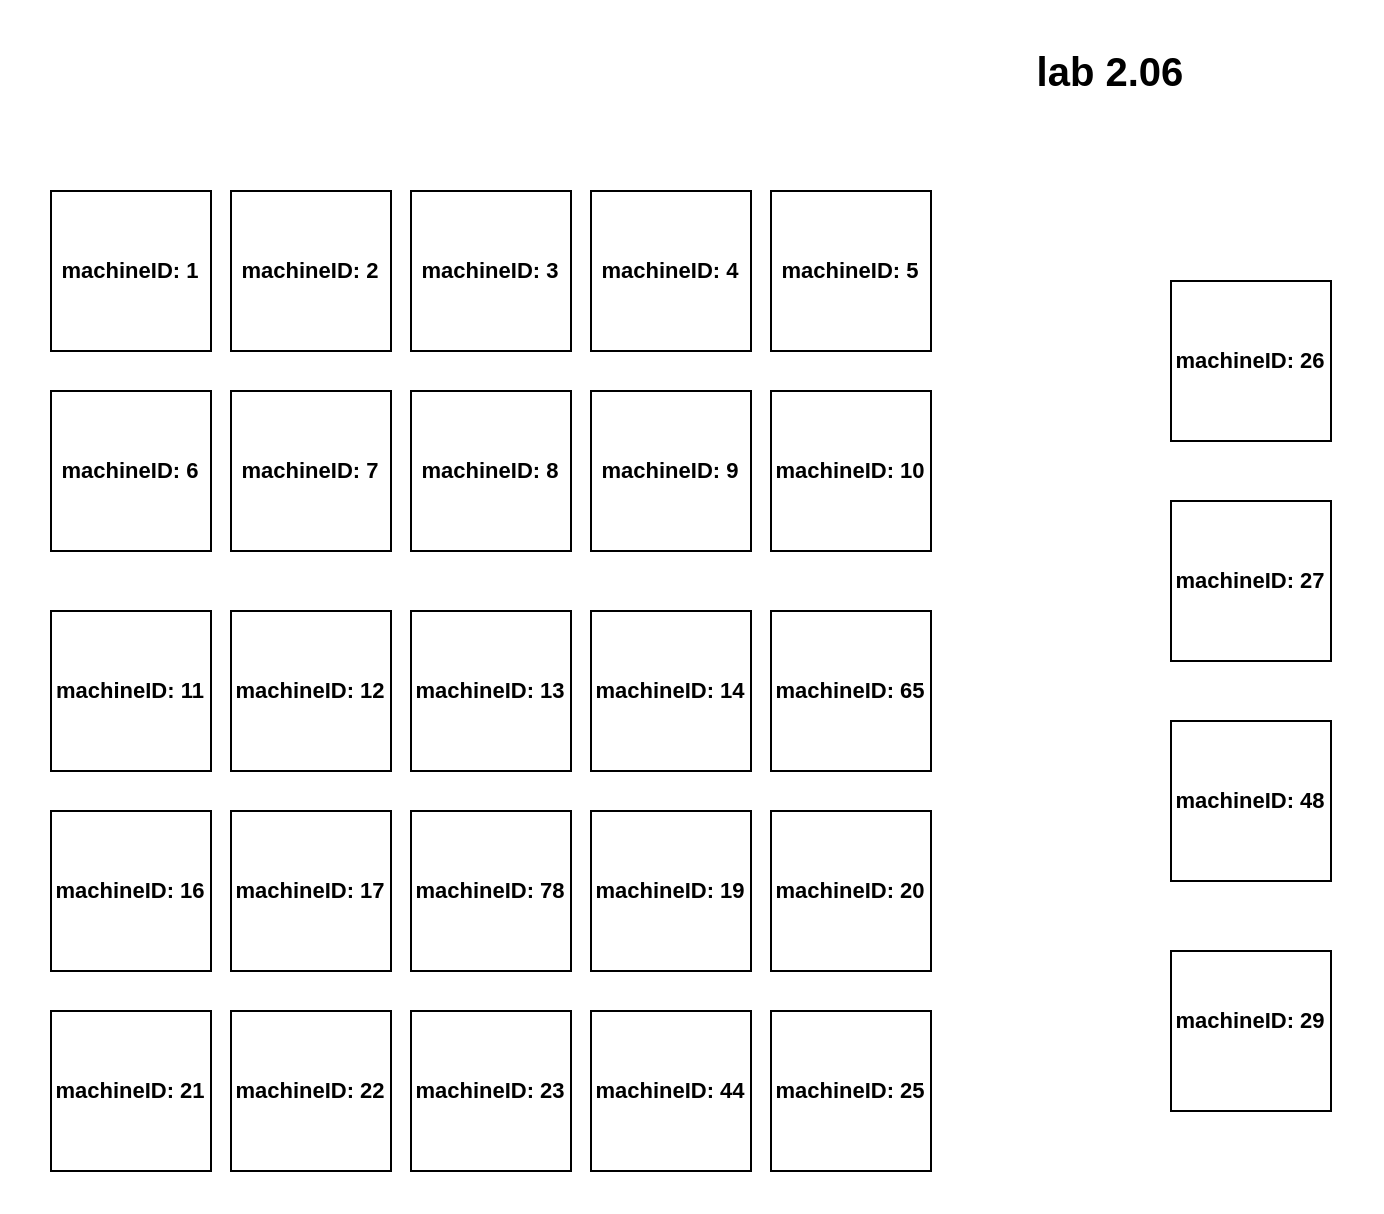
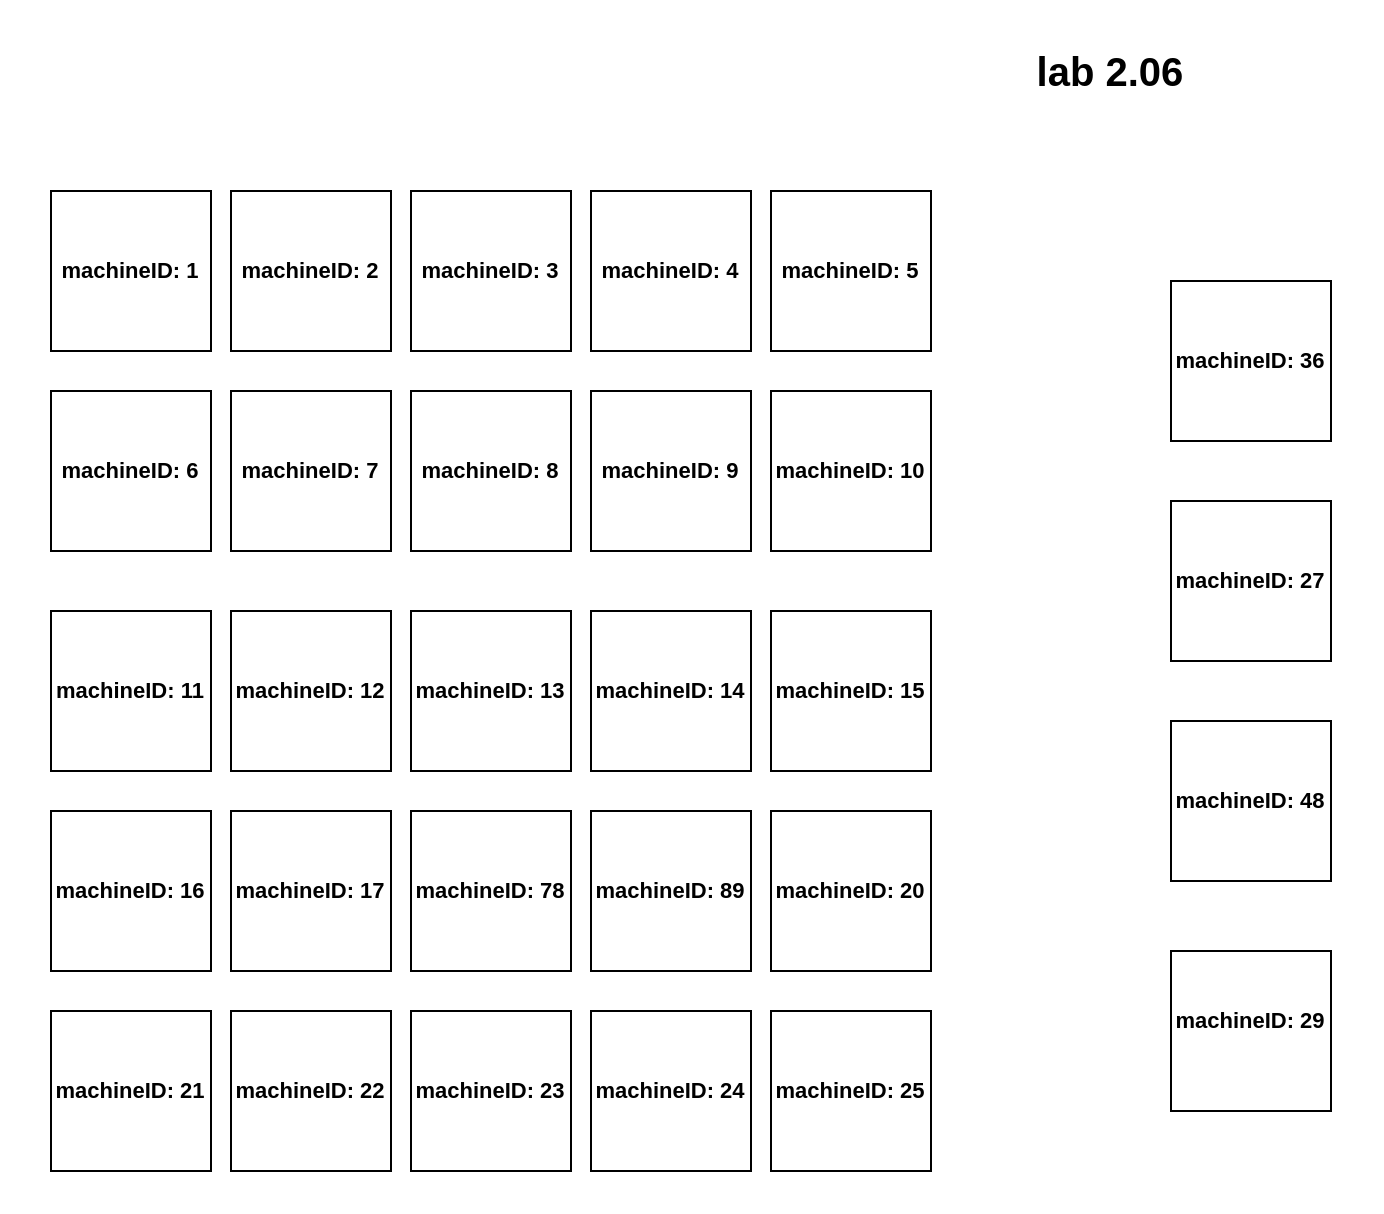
(1251, 361) -> (1251, 361)
(851, 691) -> (851, 691)
(671, 891) -> (671, 891)
(671, 1091) -> (671, 1091)
